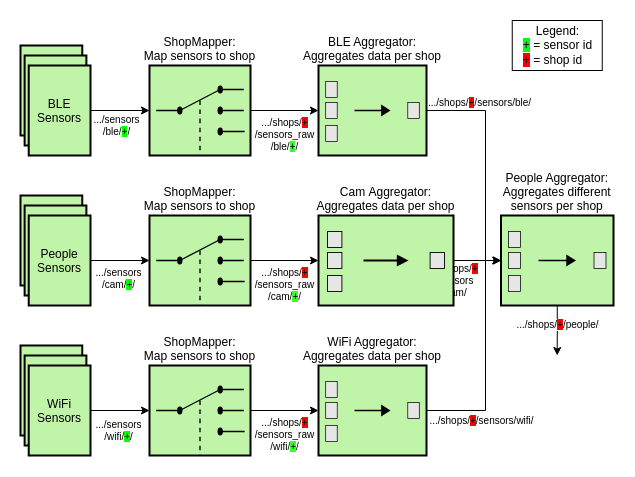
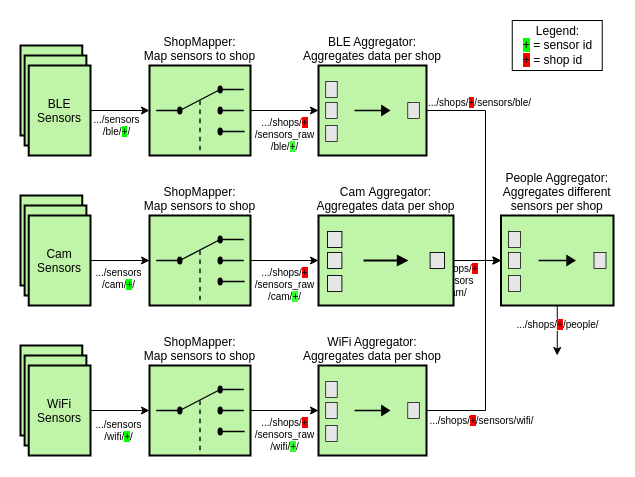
(59, 254) -> (59, 254)
